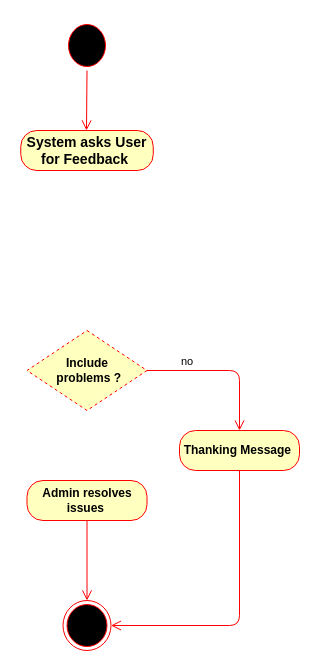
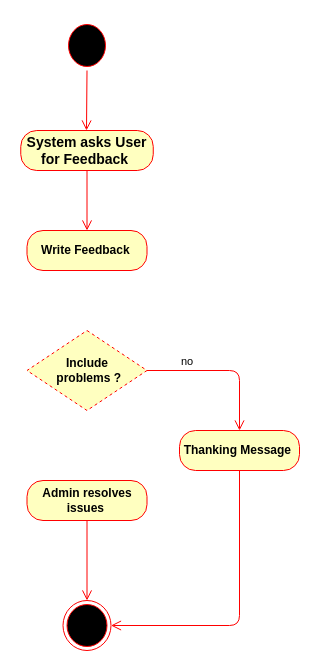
none -> (87, 199)
none -> (87, 251)
